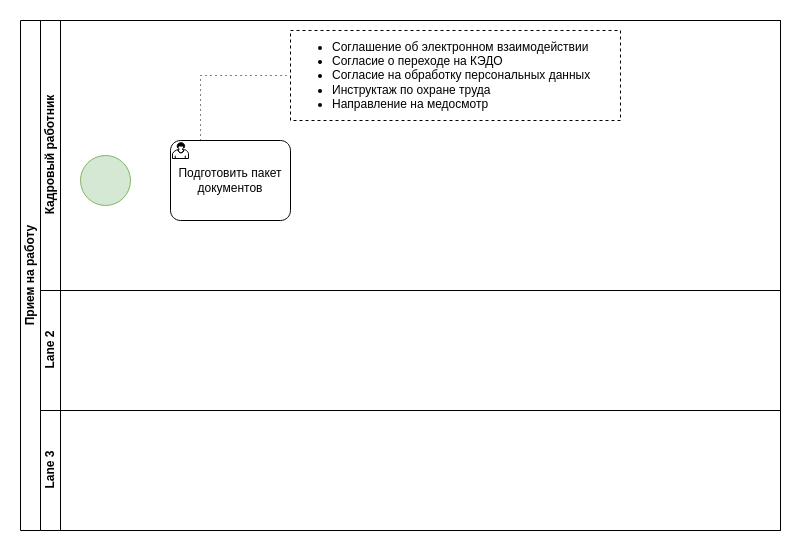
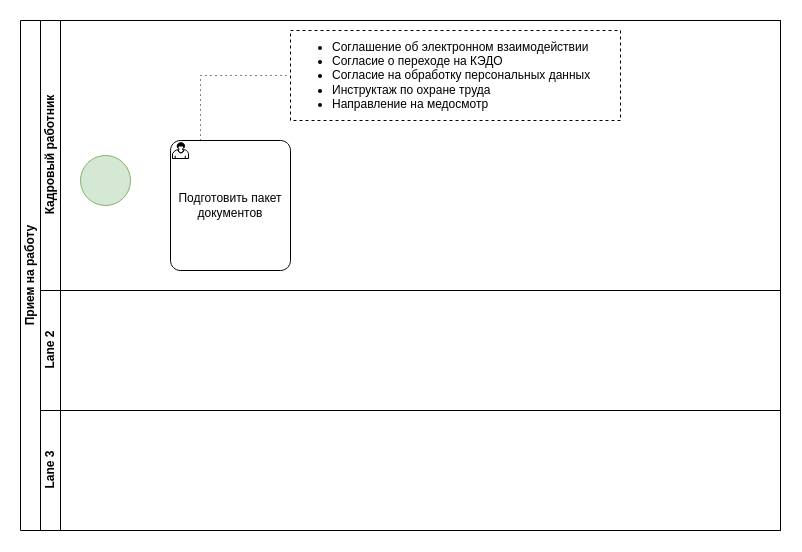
(231, 181) -> (231, 206)
